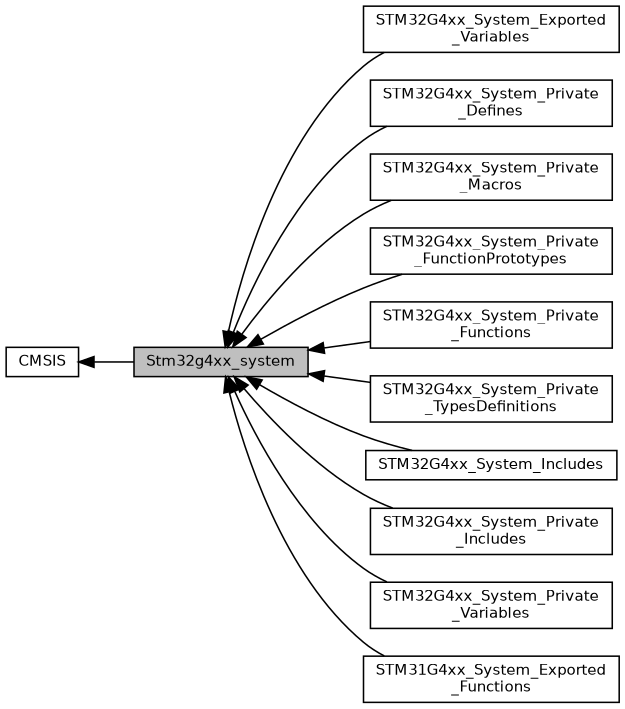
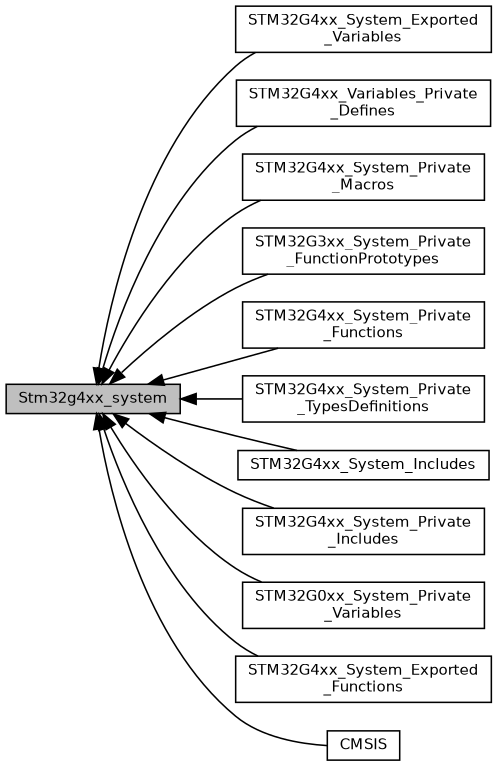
(491, 103) -> (364, 103)
(491, 251) -> (364, 251)
(114, 362) -> (166, 628)
(491, 605) -> (364, 605)
(491, 679) -> (364, 679)
